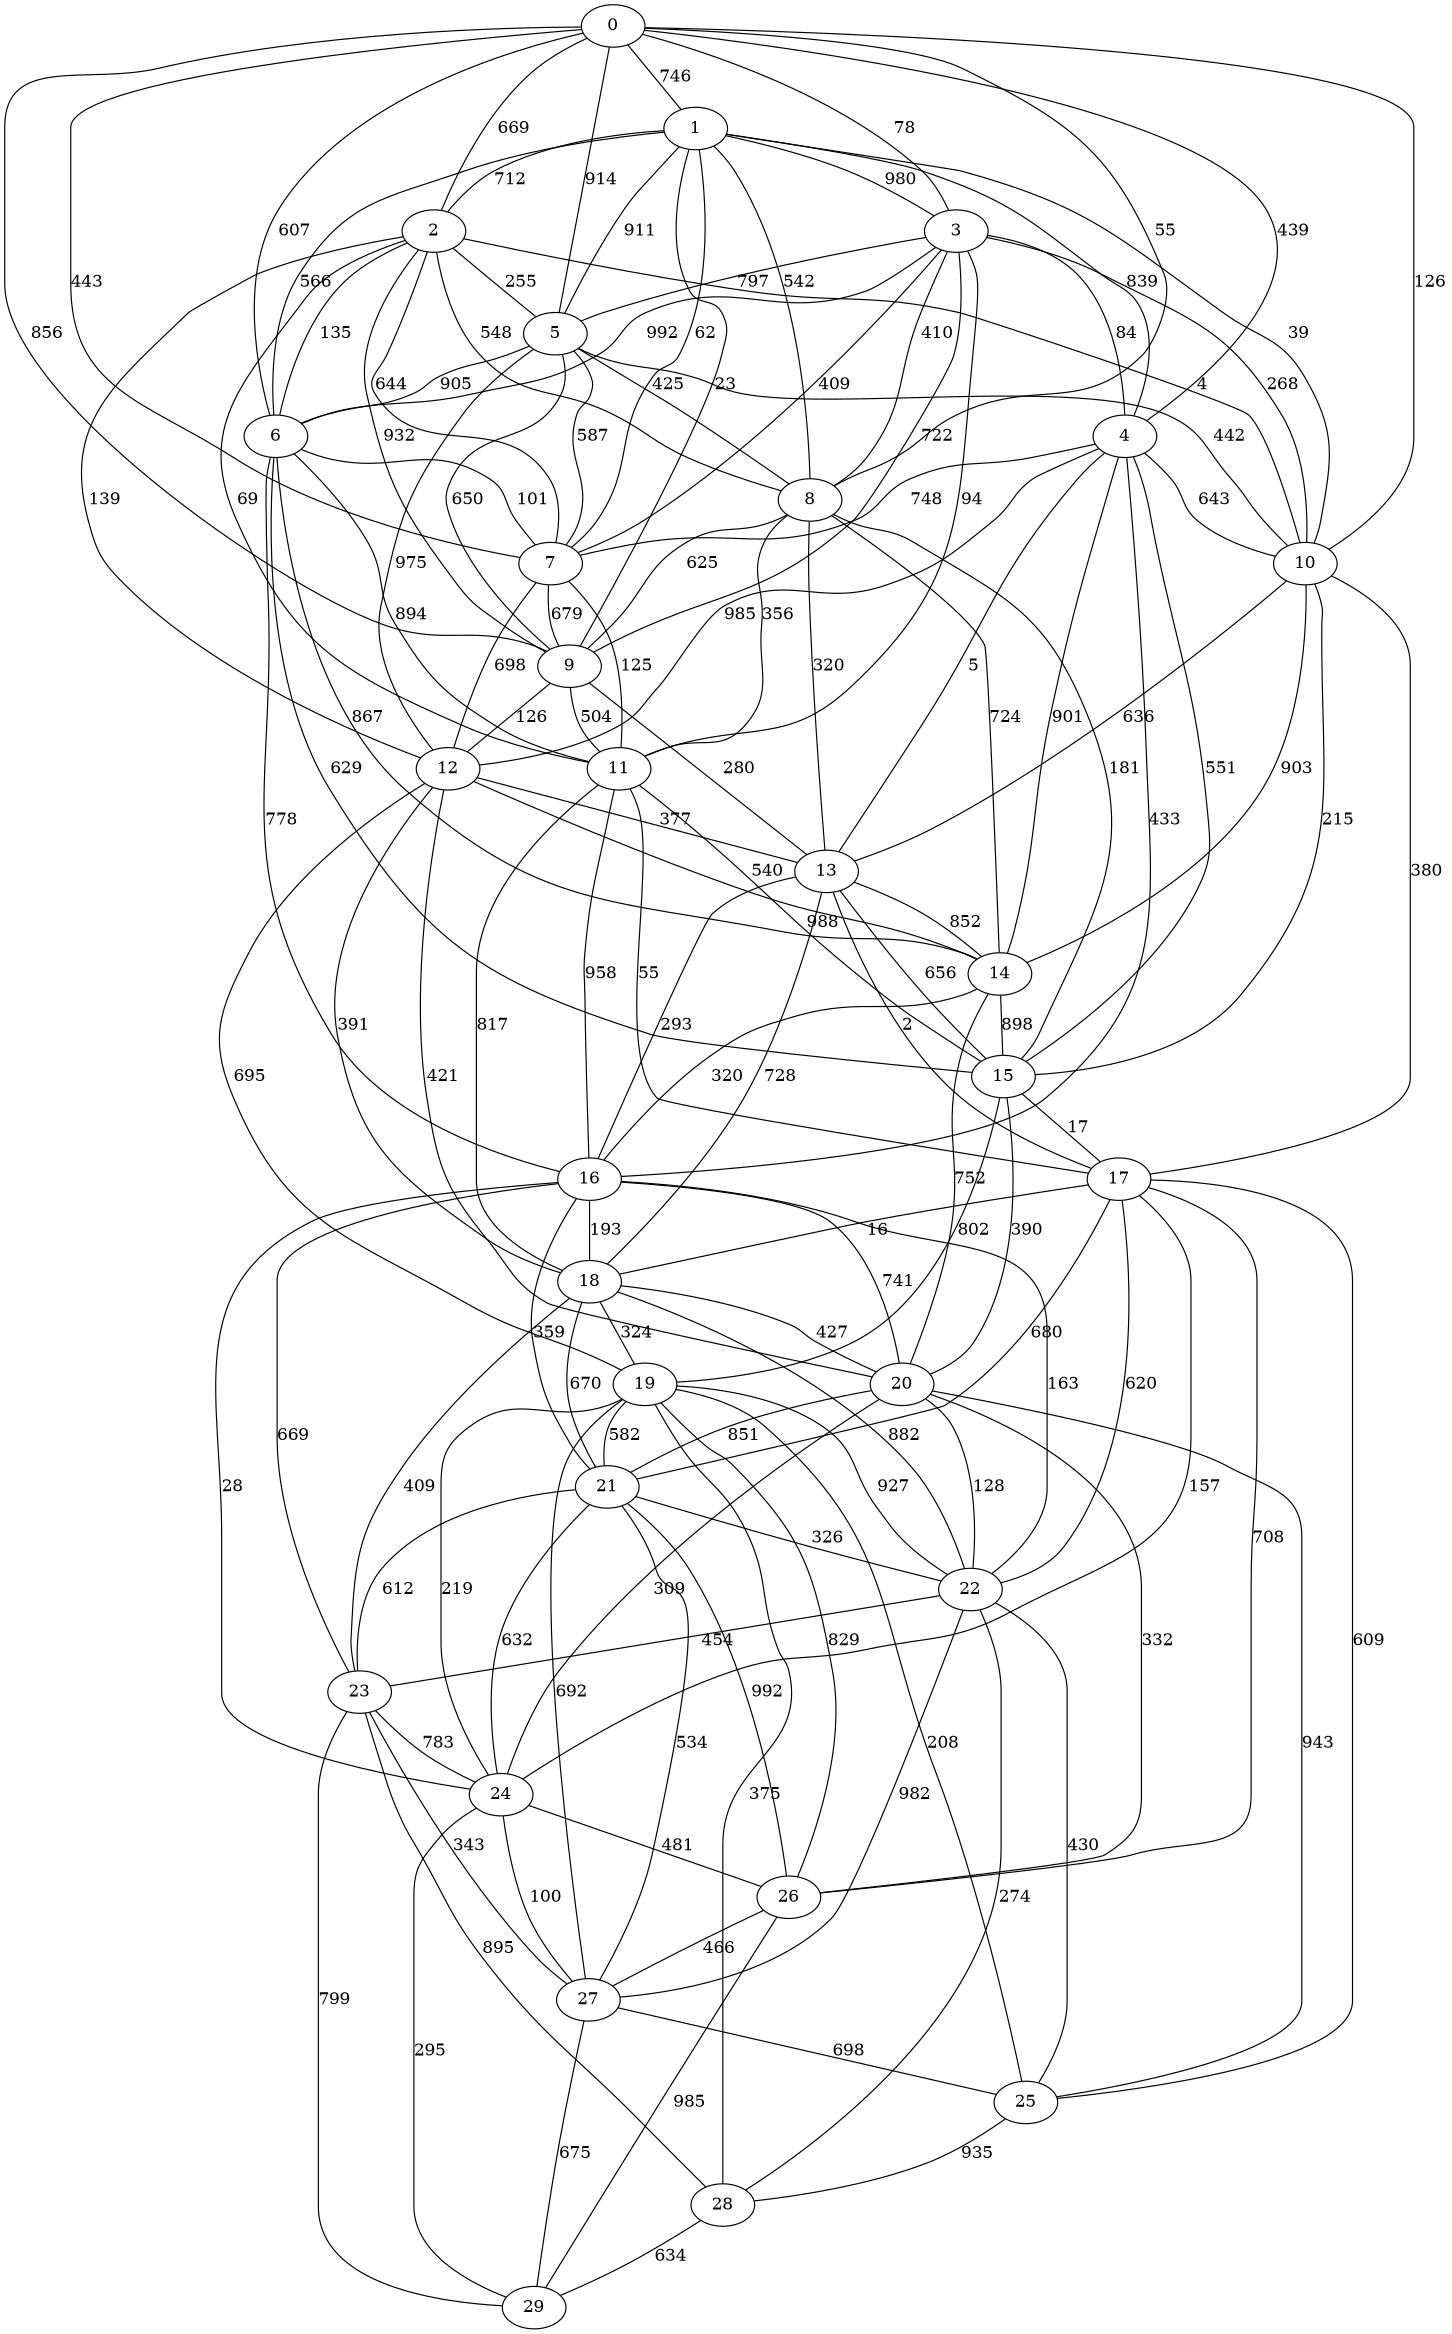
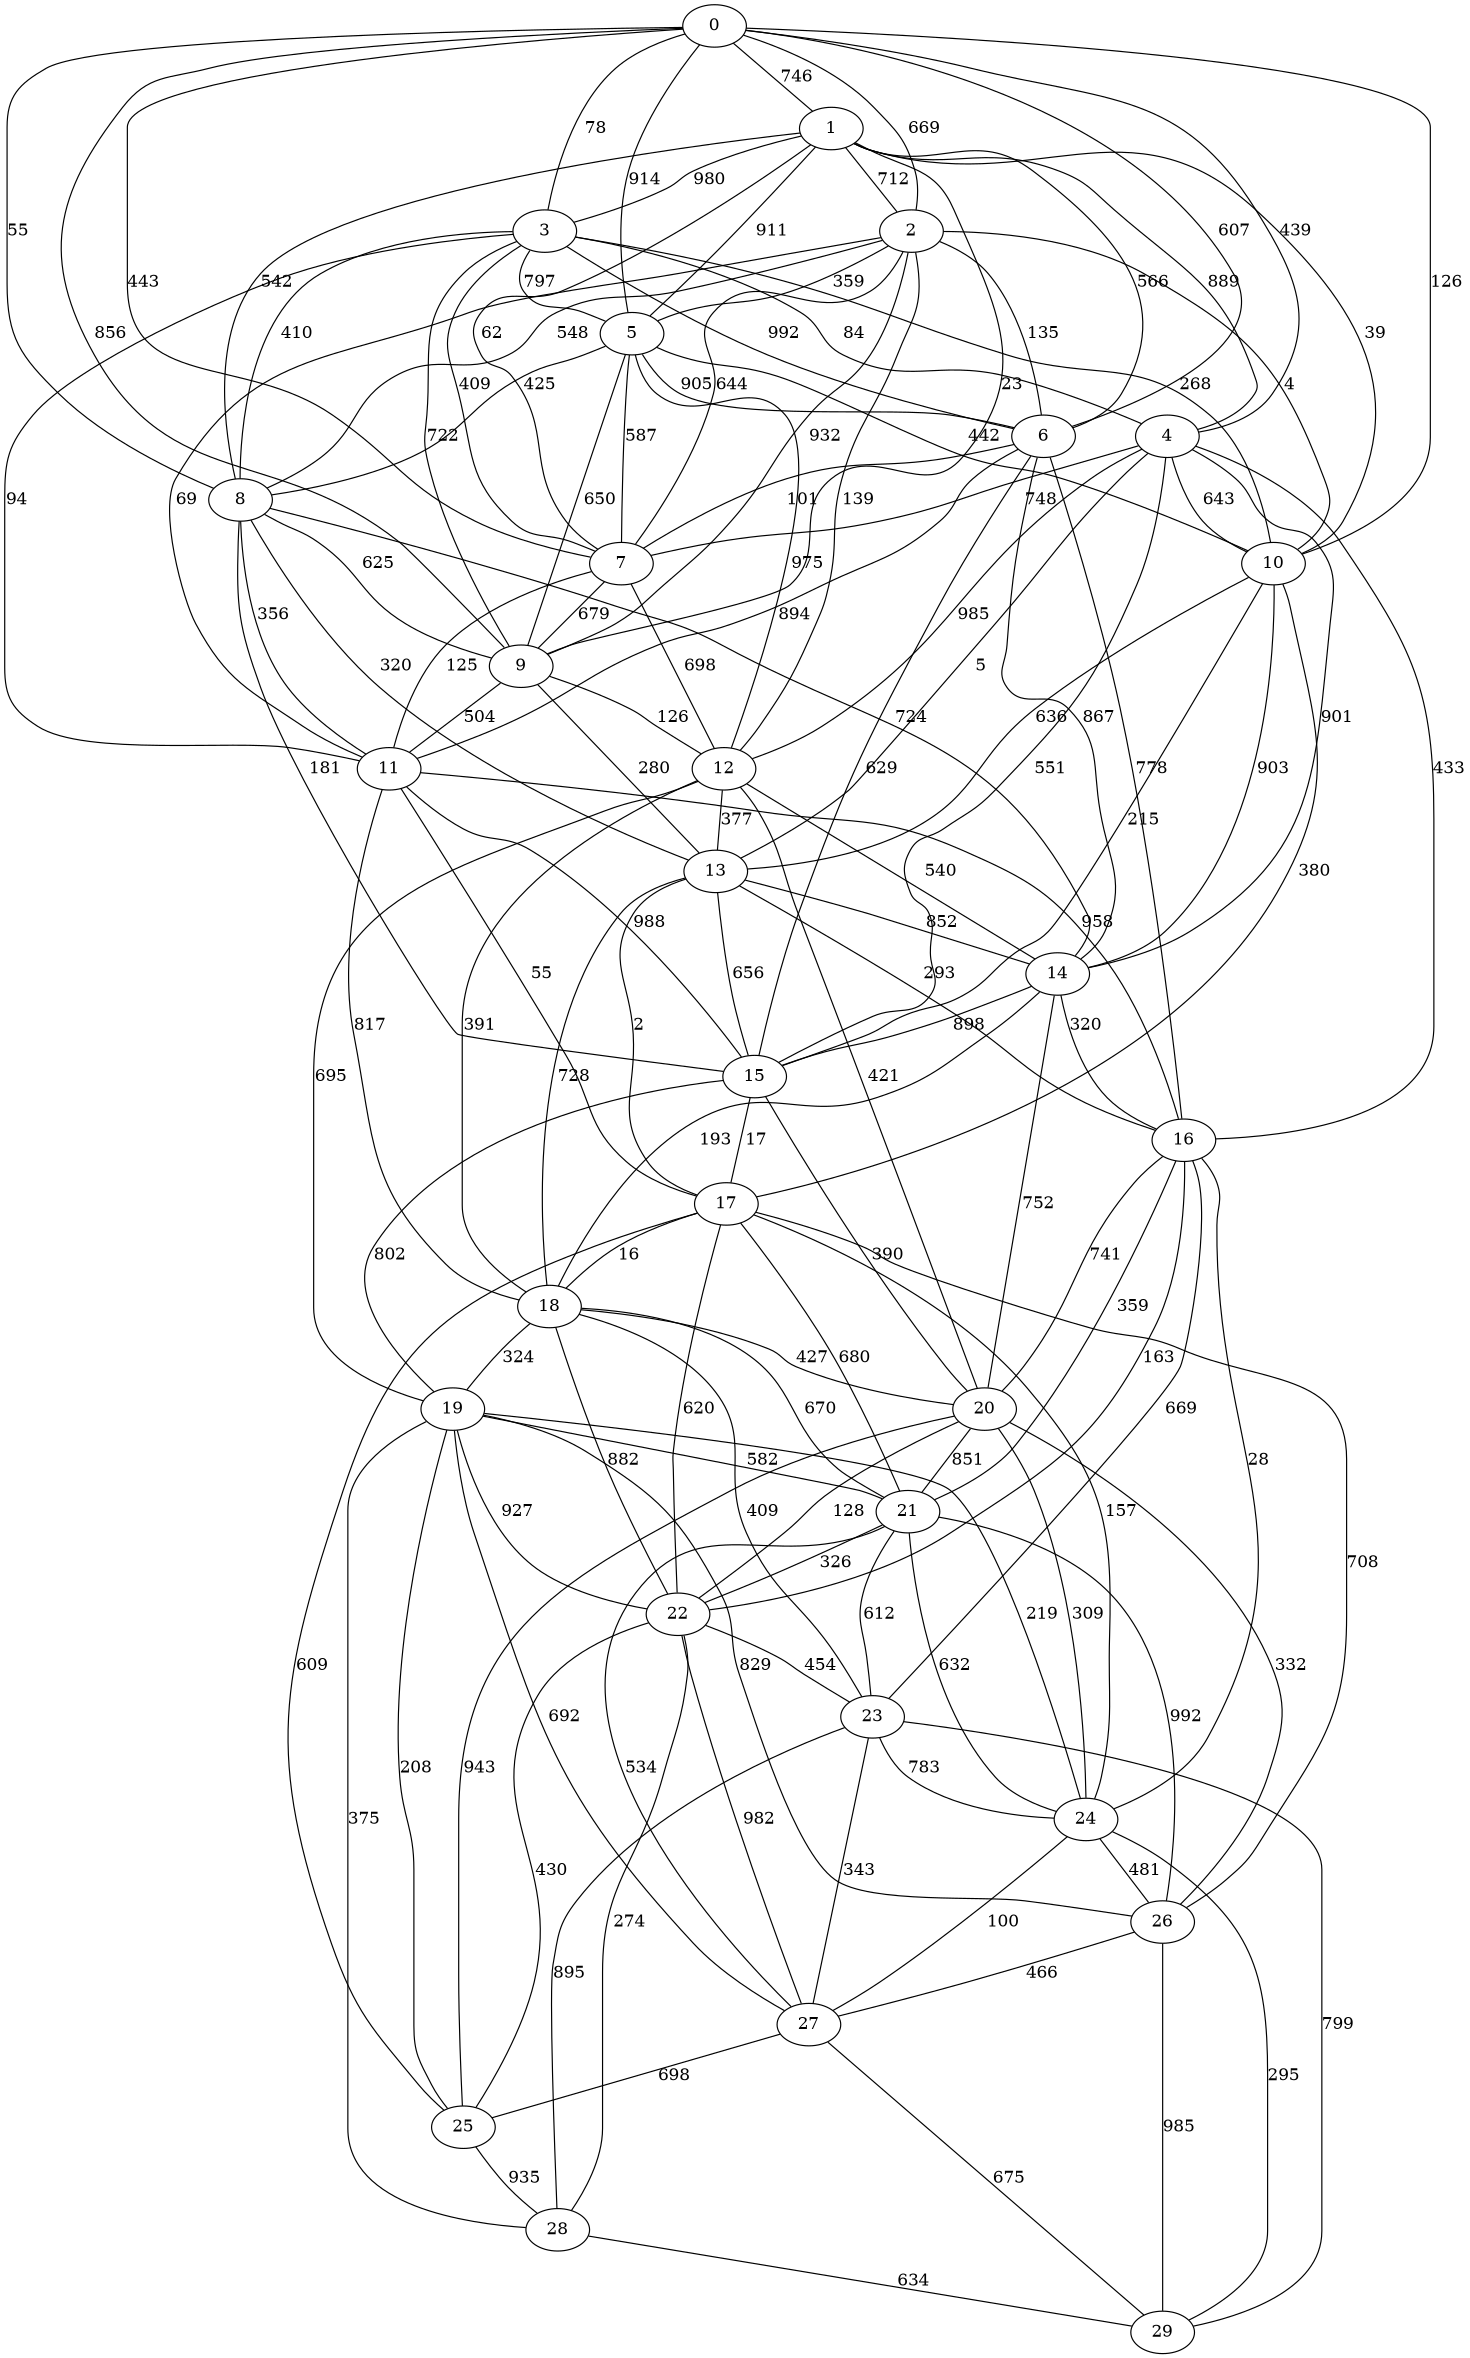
(521, 282) -> (849, 282)
(1143, 282) -> (1224, 282)
(590, 1230) -> (789, 1104)
